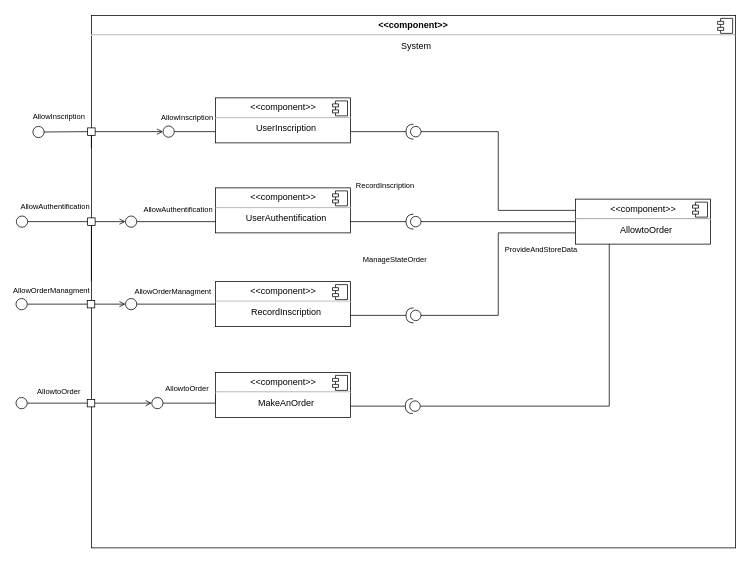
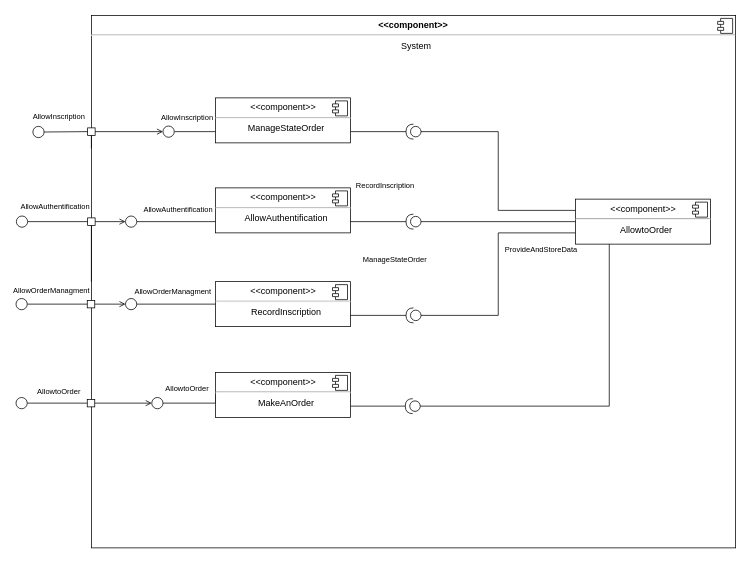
(251, 98) -> (256, 98)
(263, 188) -> (263, 188)
